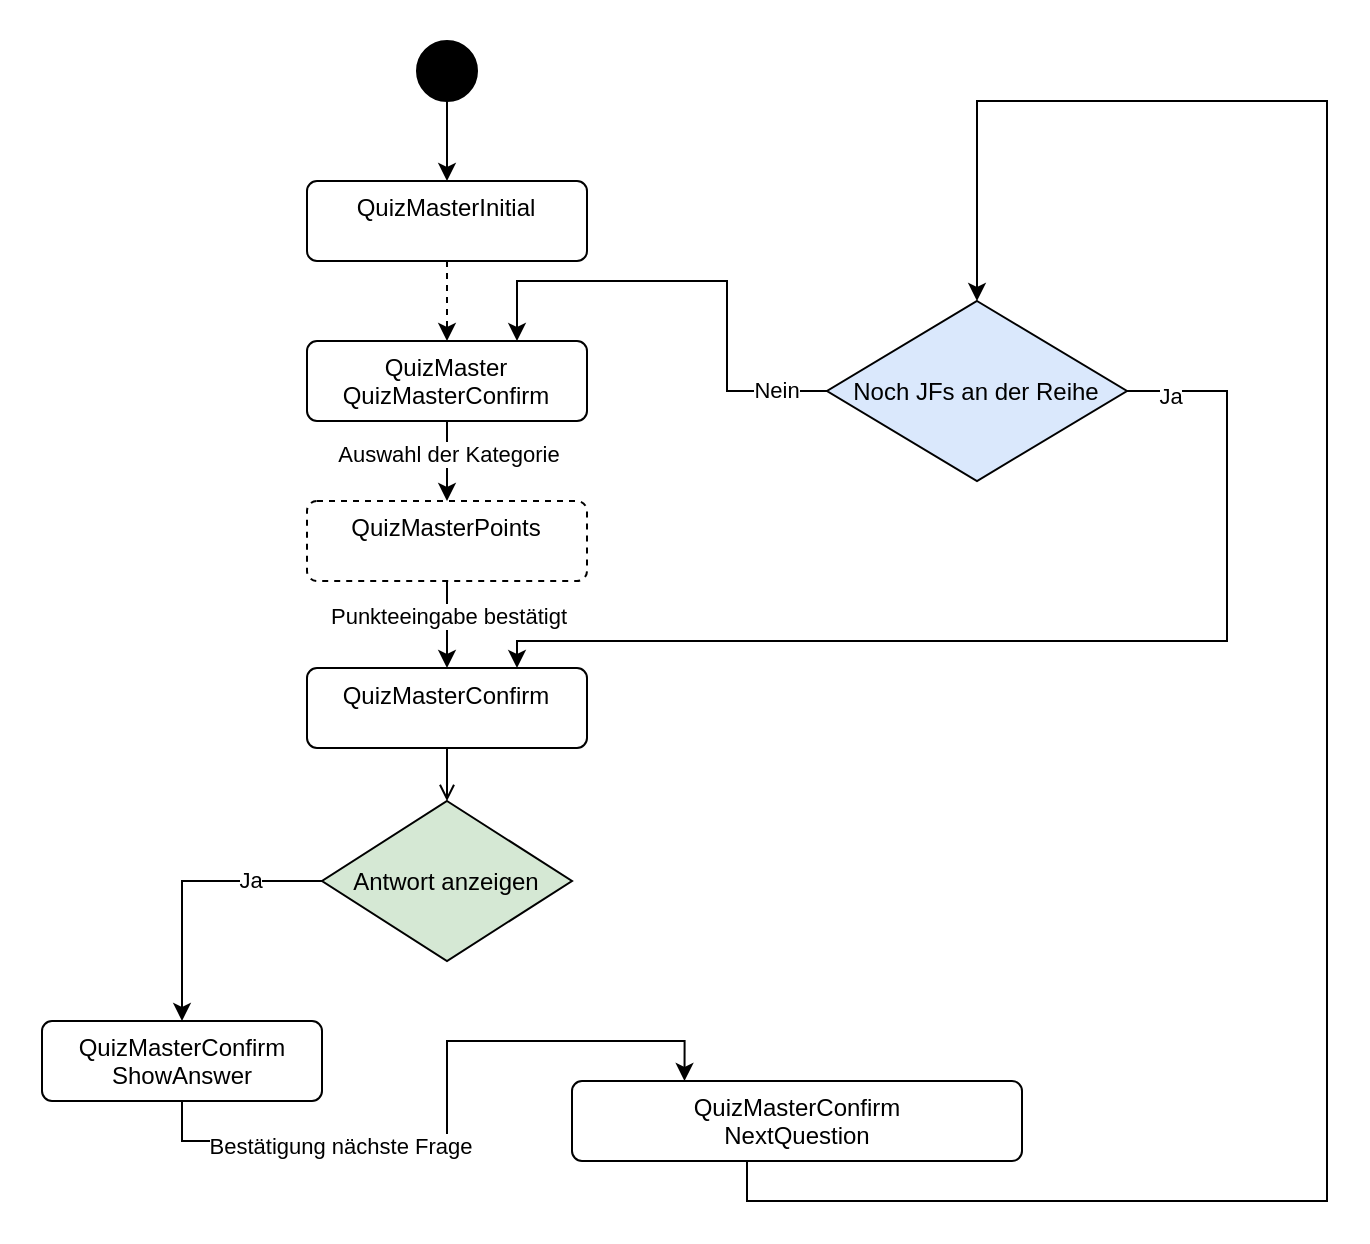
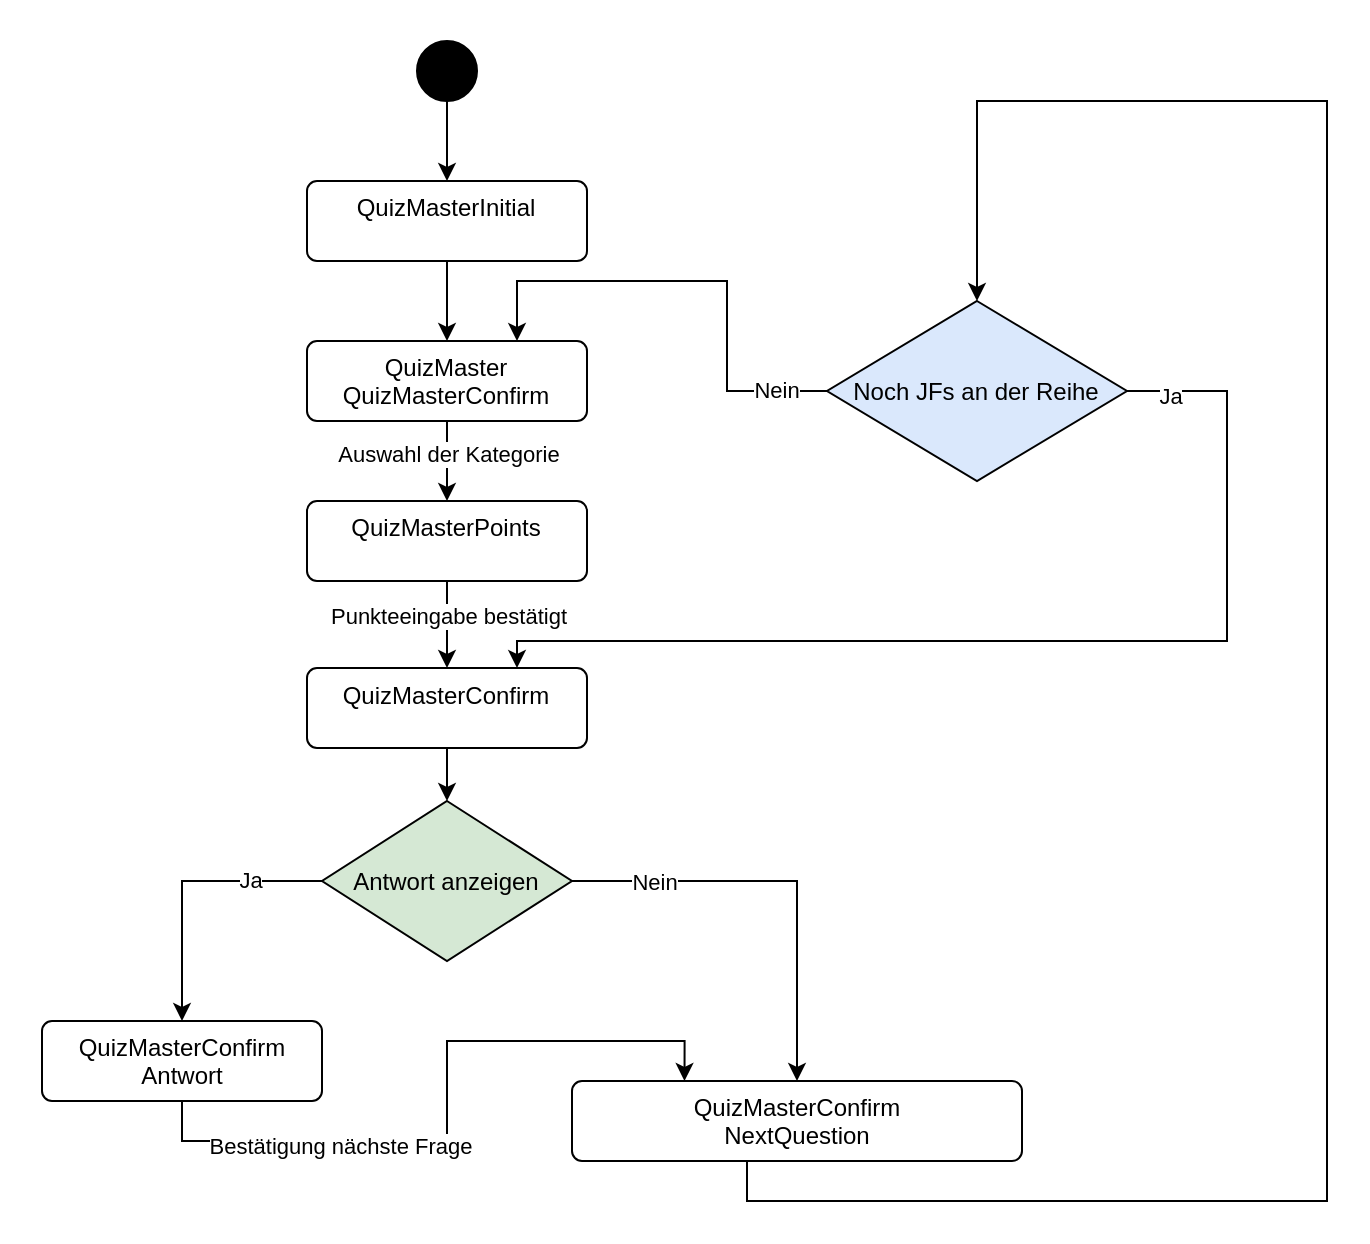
(447, 293) -> (447, 293)
(447, 541) -> (447, 541)
(447, 789) -> (447, 786)
none -> (778, 881)
(183, 1064) -> (183, 1064)
